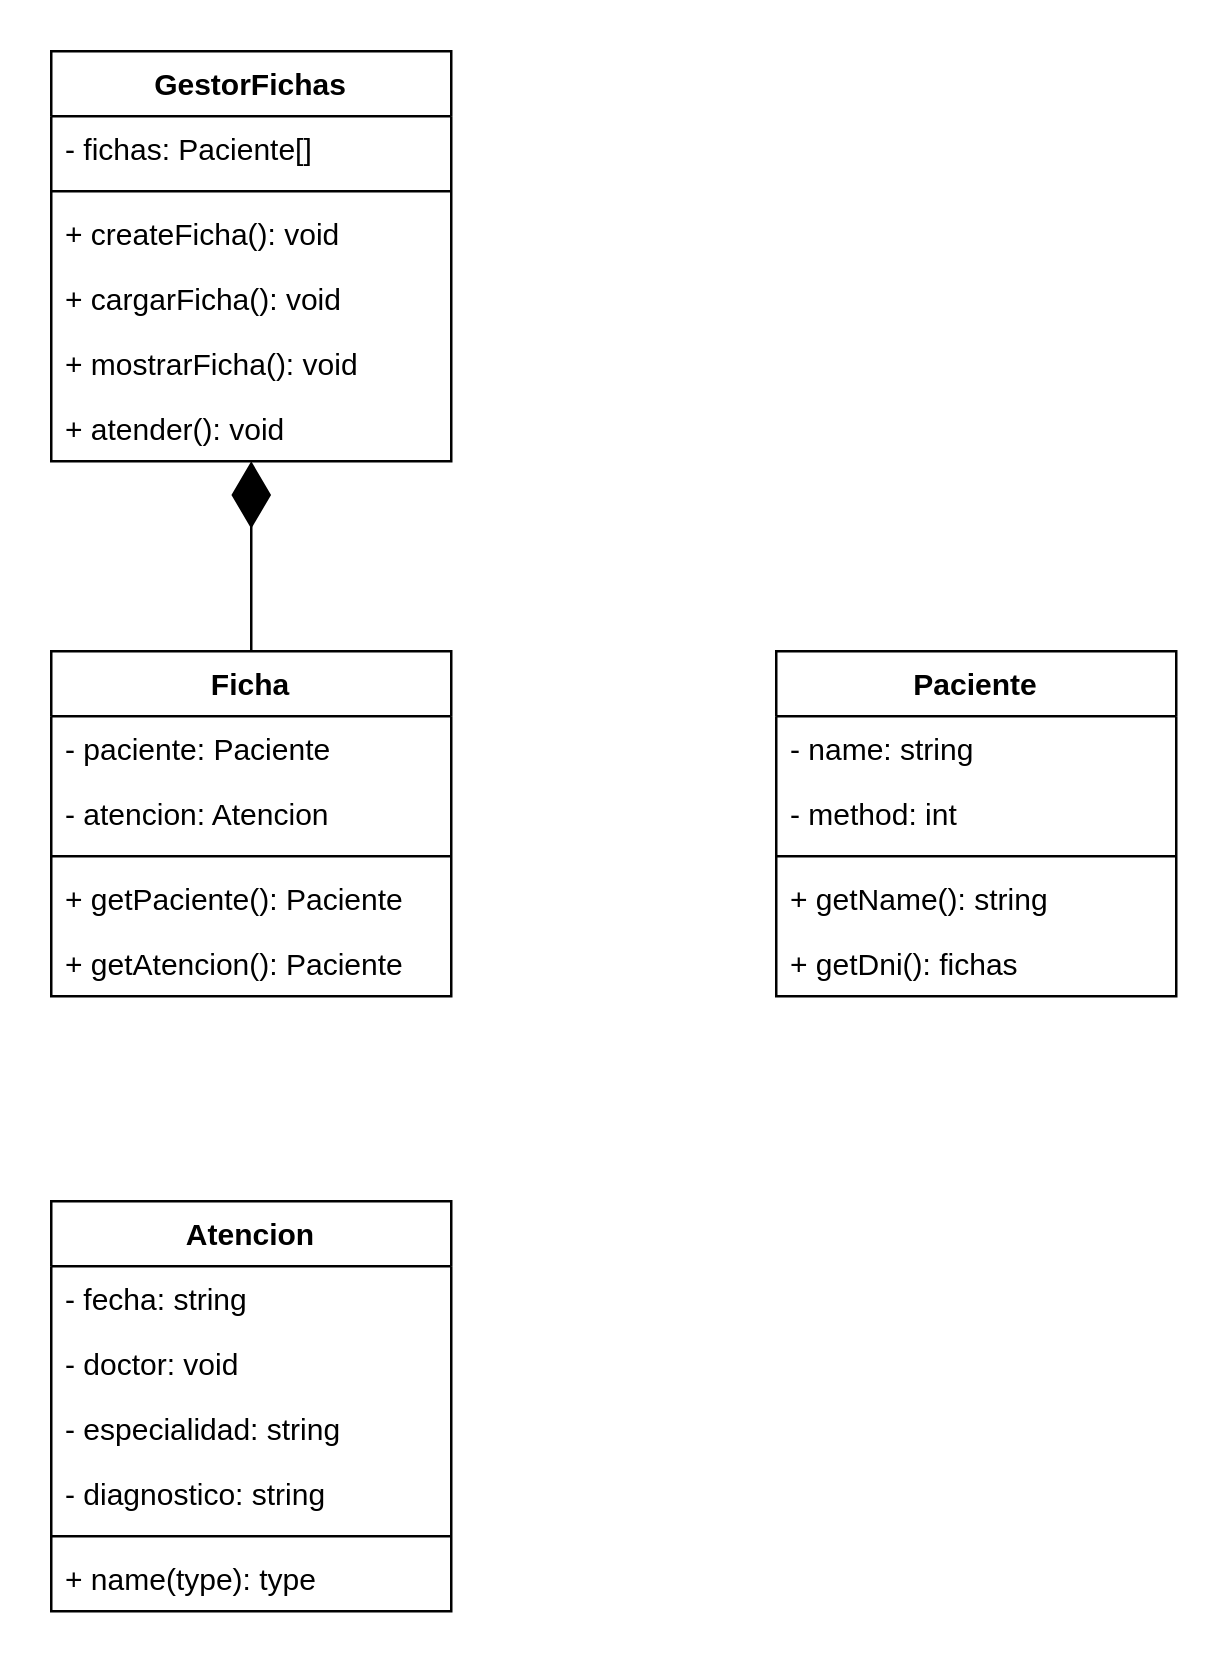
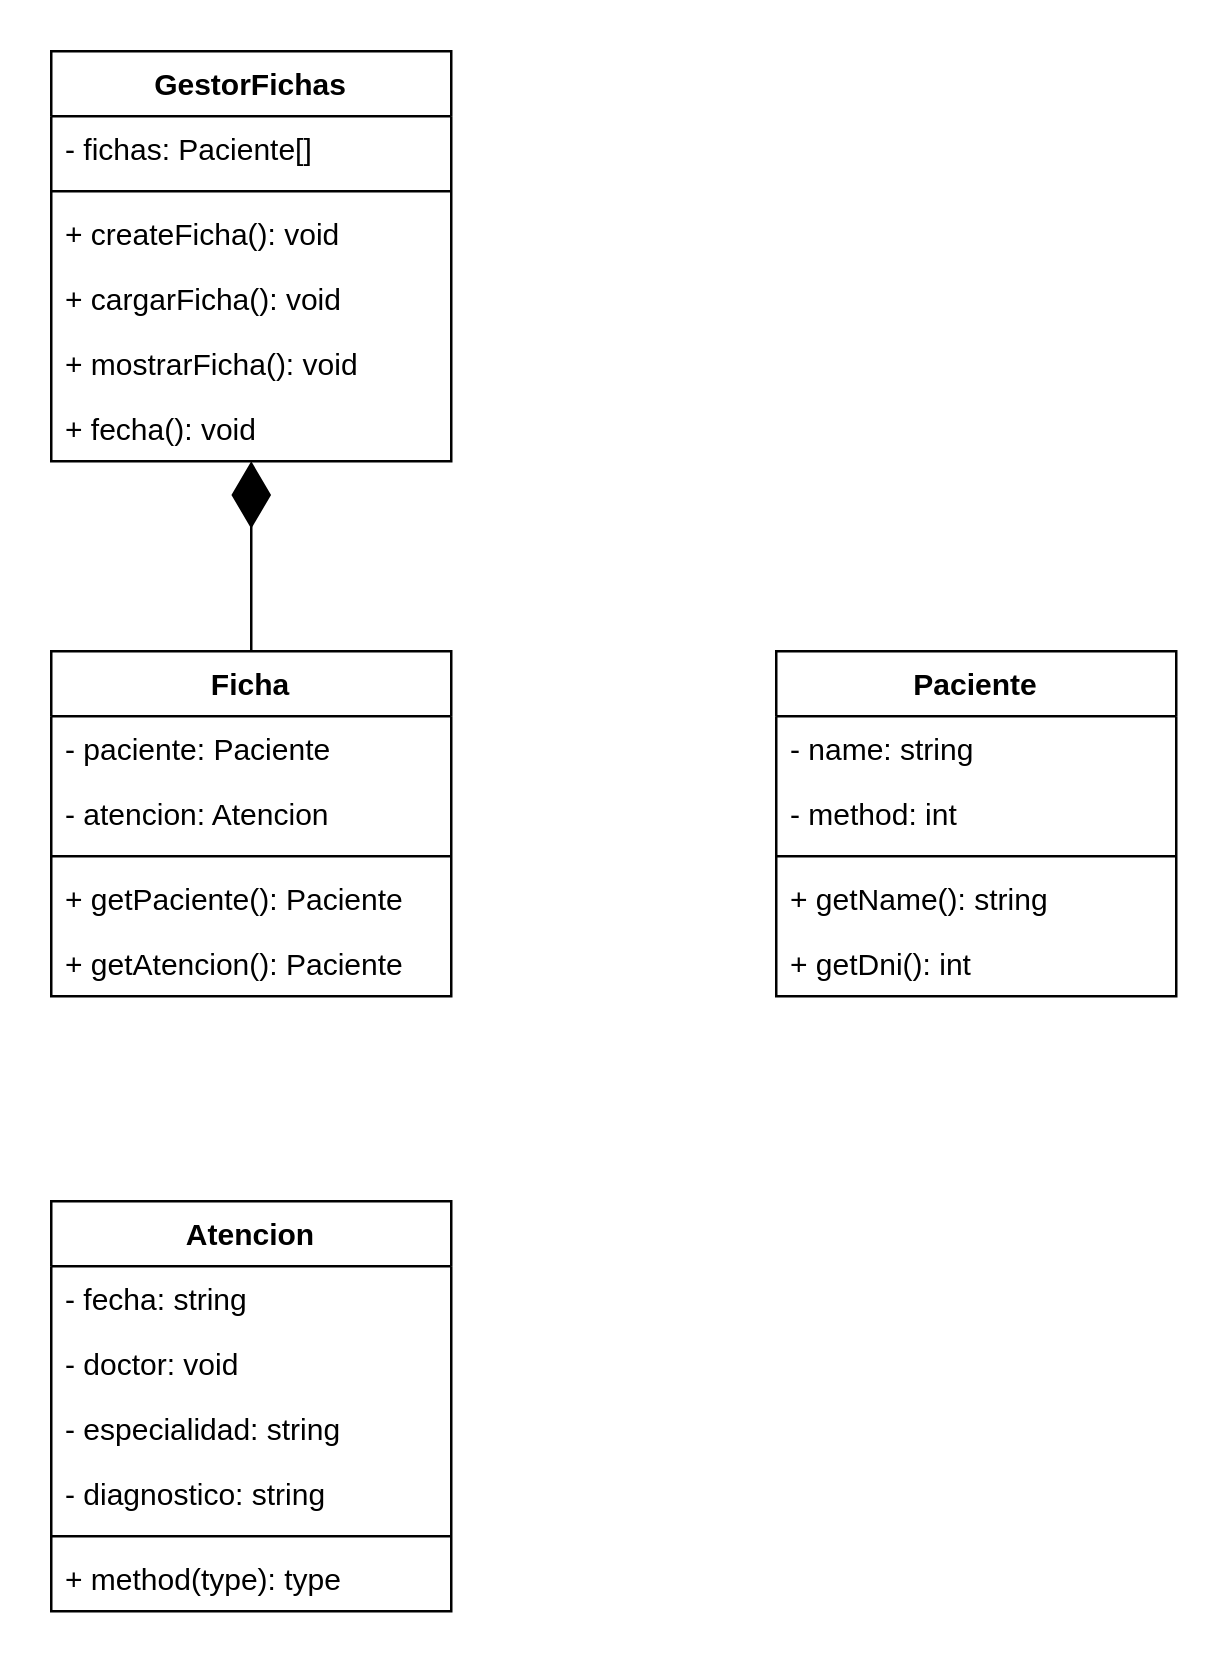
(192, 430) -> (175, 430)
(922, 965) -> (897, 965)
(205, 1580) -> (221, 1580)
